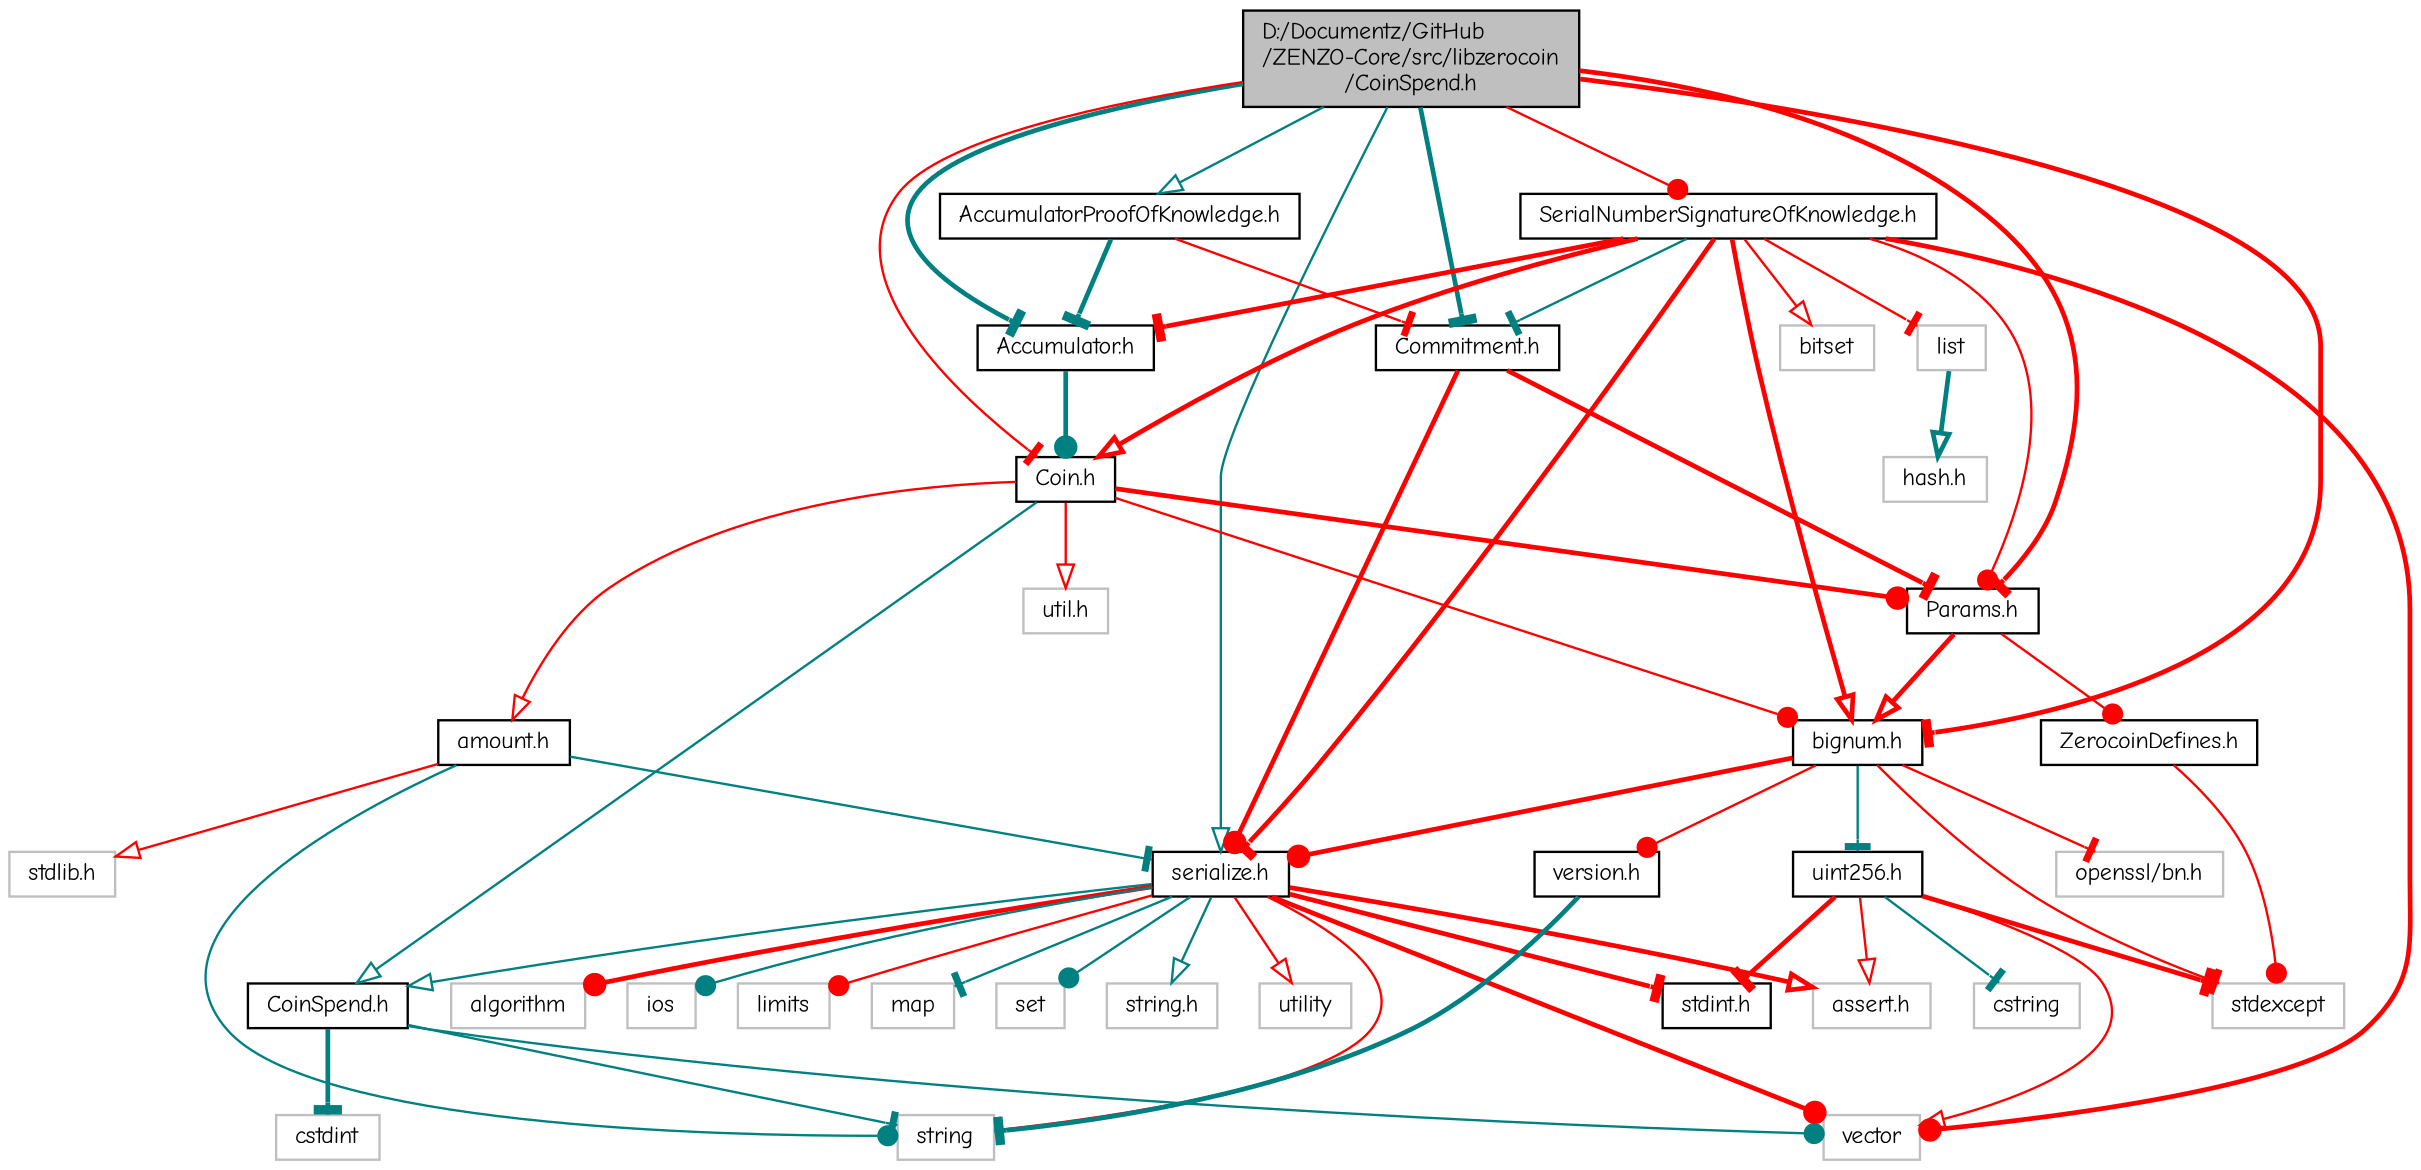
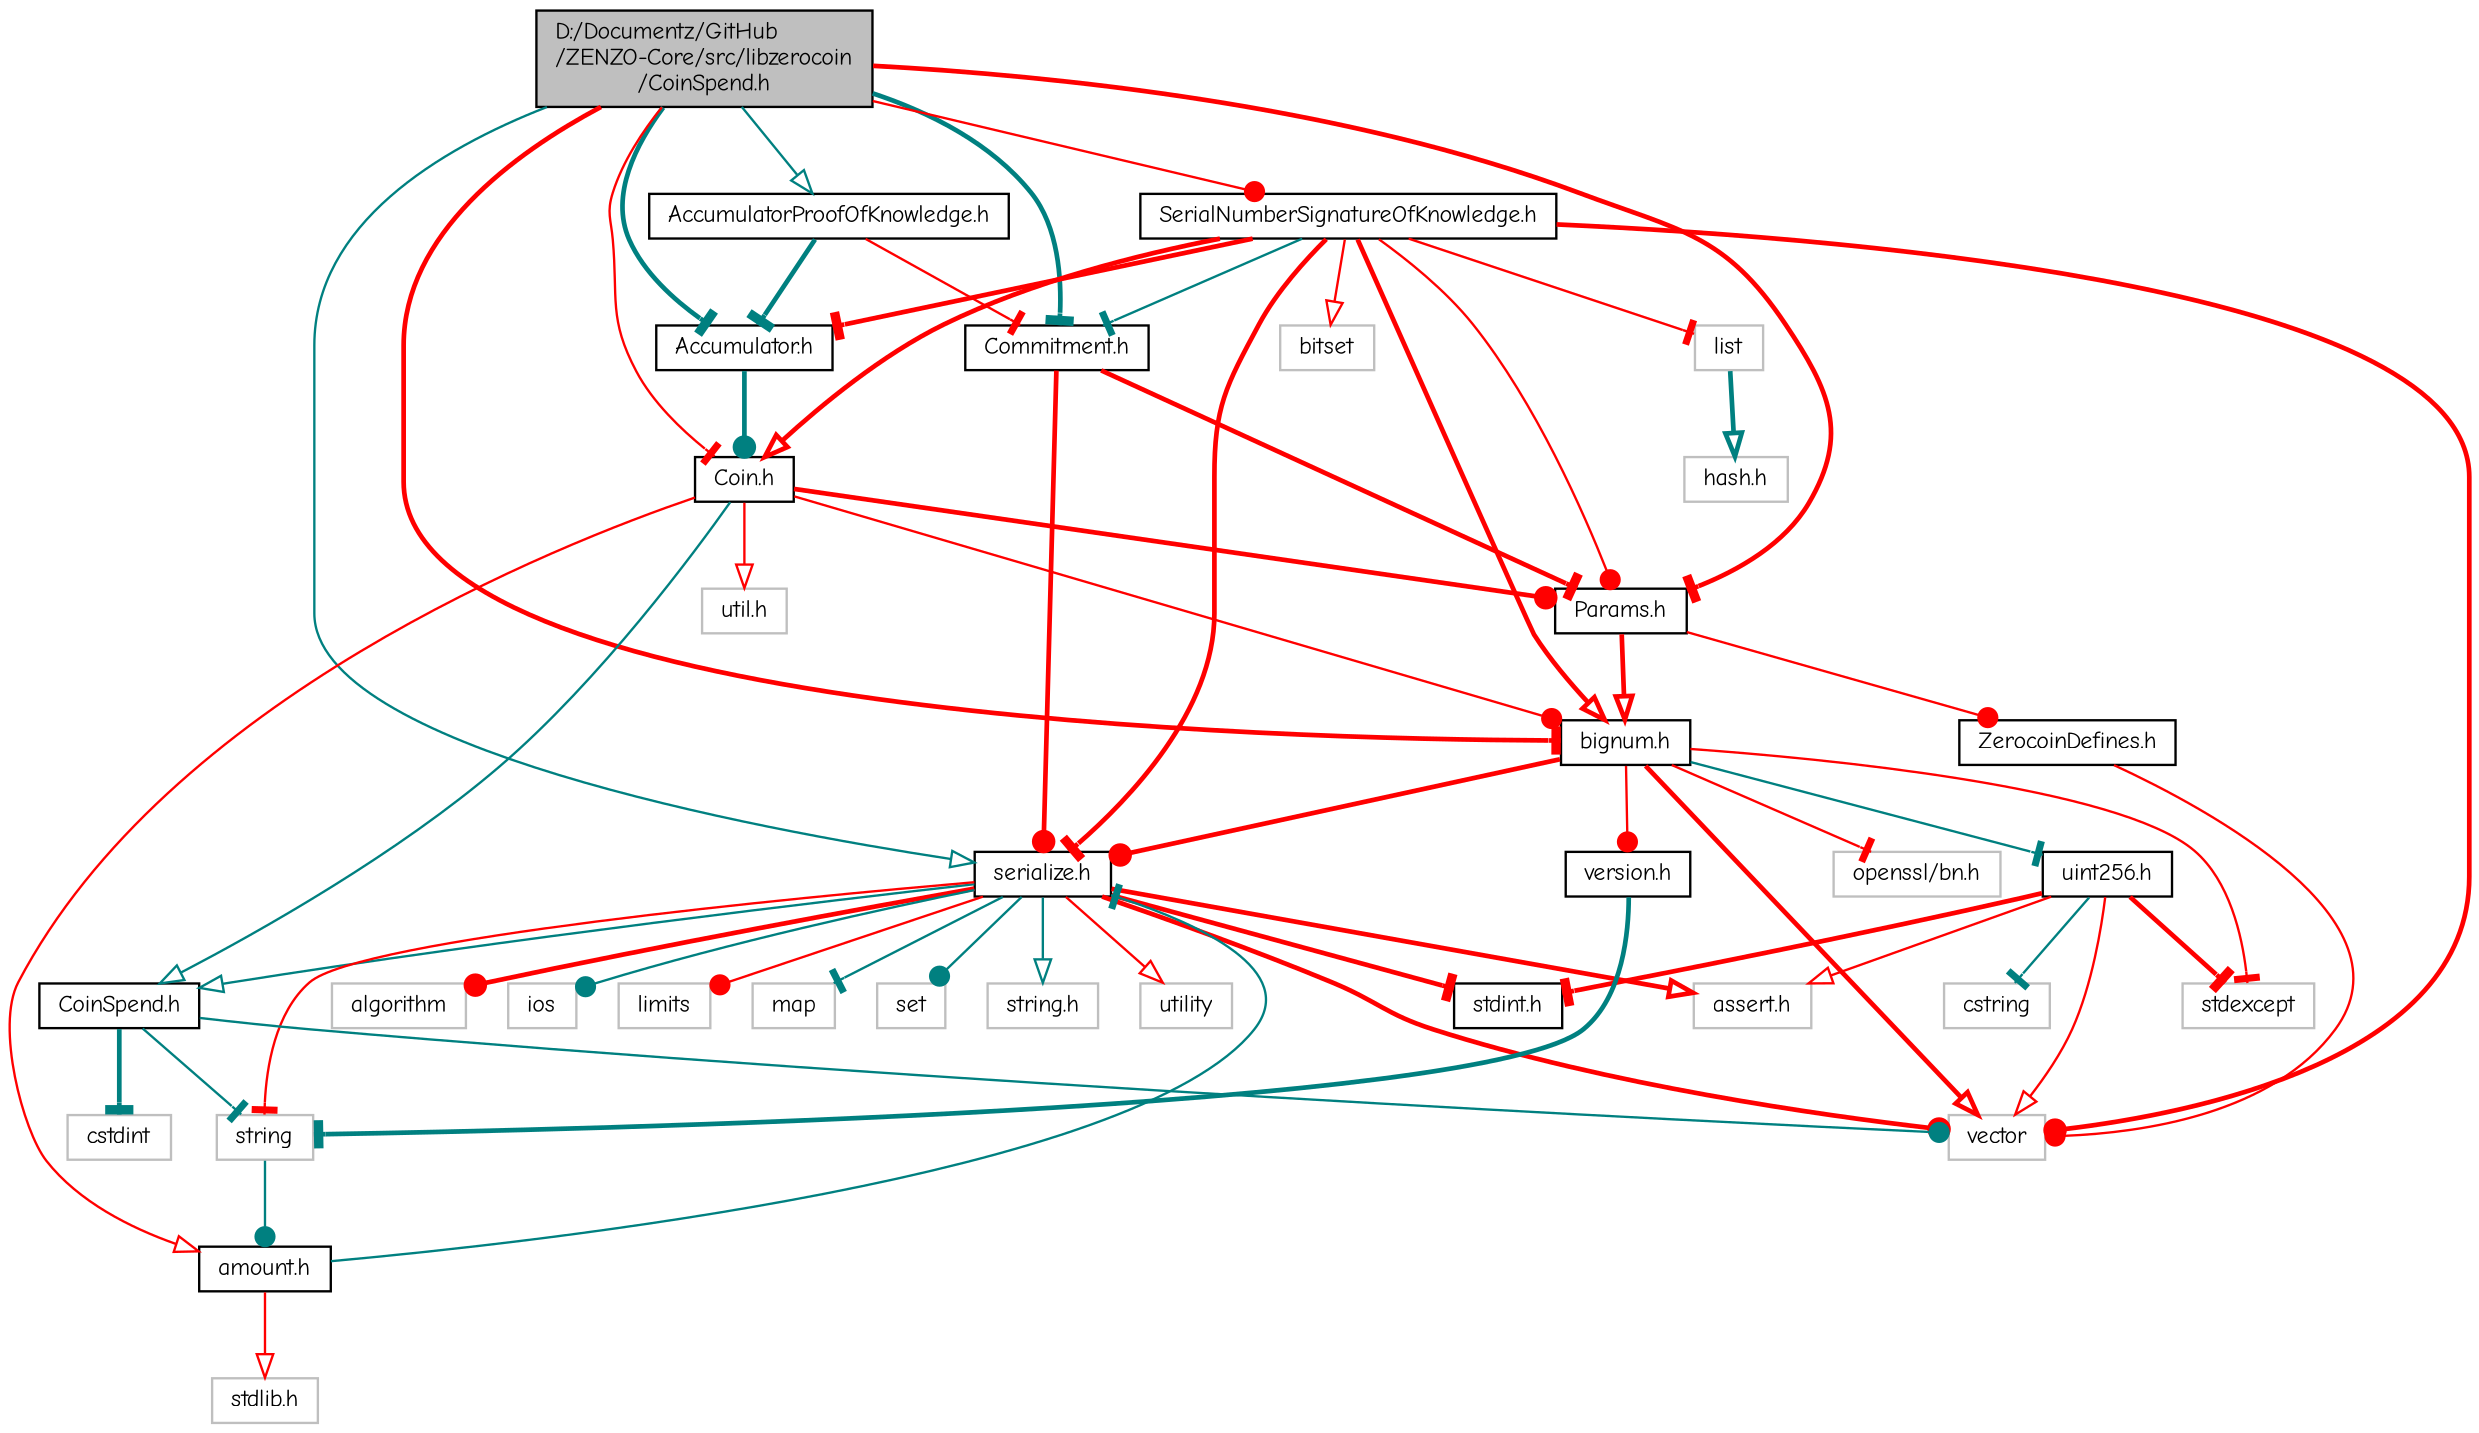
(2246, 853) -> (2352, 989)
none -> (1796, 924)
(348, 1088) -> (265, 1194)
